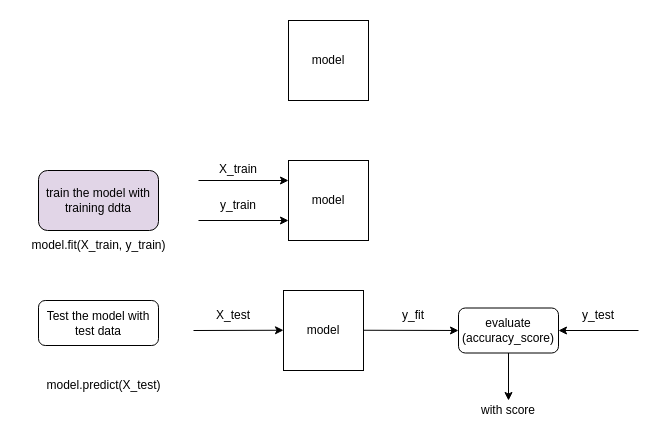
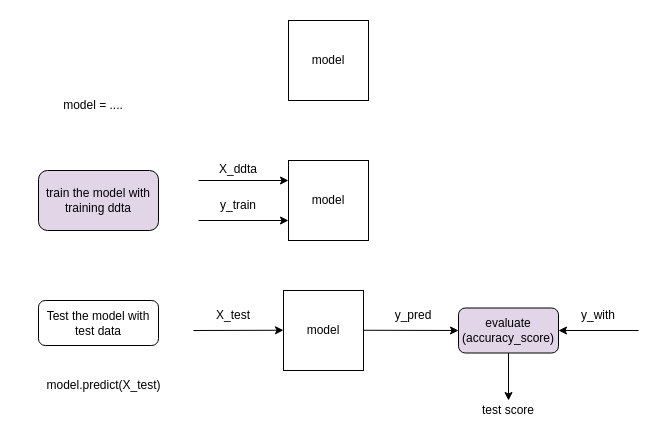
none -> (94, 106)
(239, 170) -> (239, 170)
(99, 246) -> none
(414, 316) -> (414, 316)
(599, 316) -> (599, 316)
(509, 331) -> (509, 331)
(509, 411) -> (509, 411)
